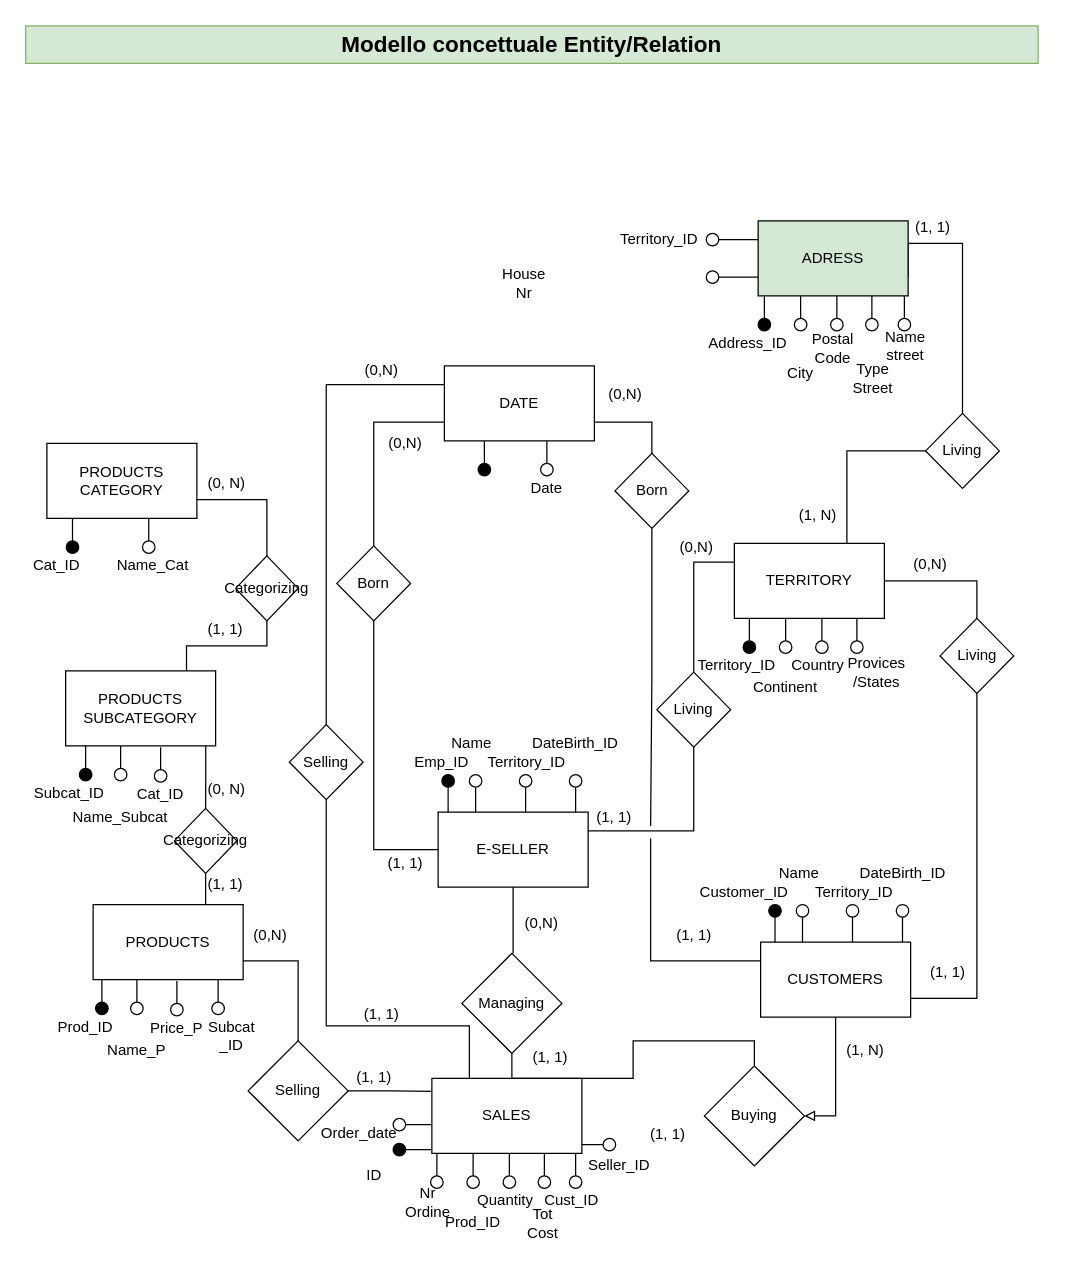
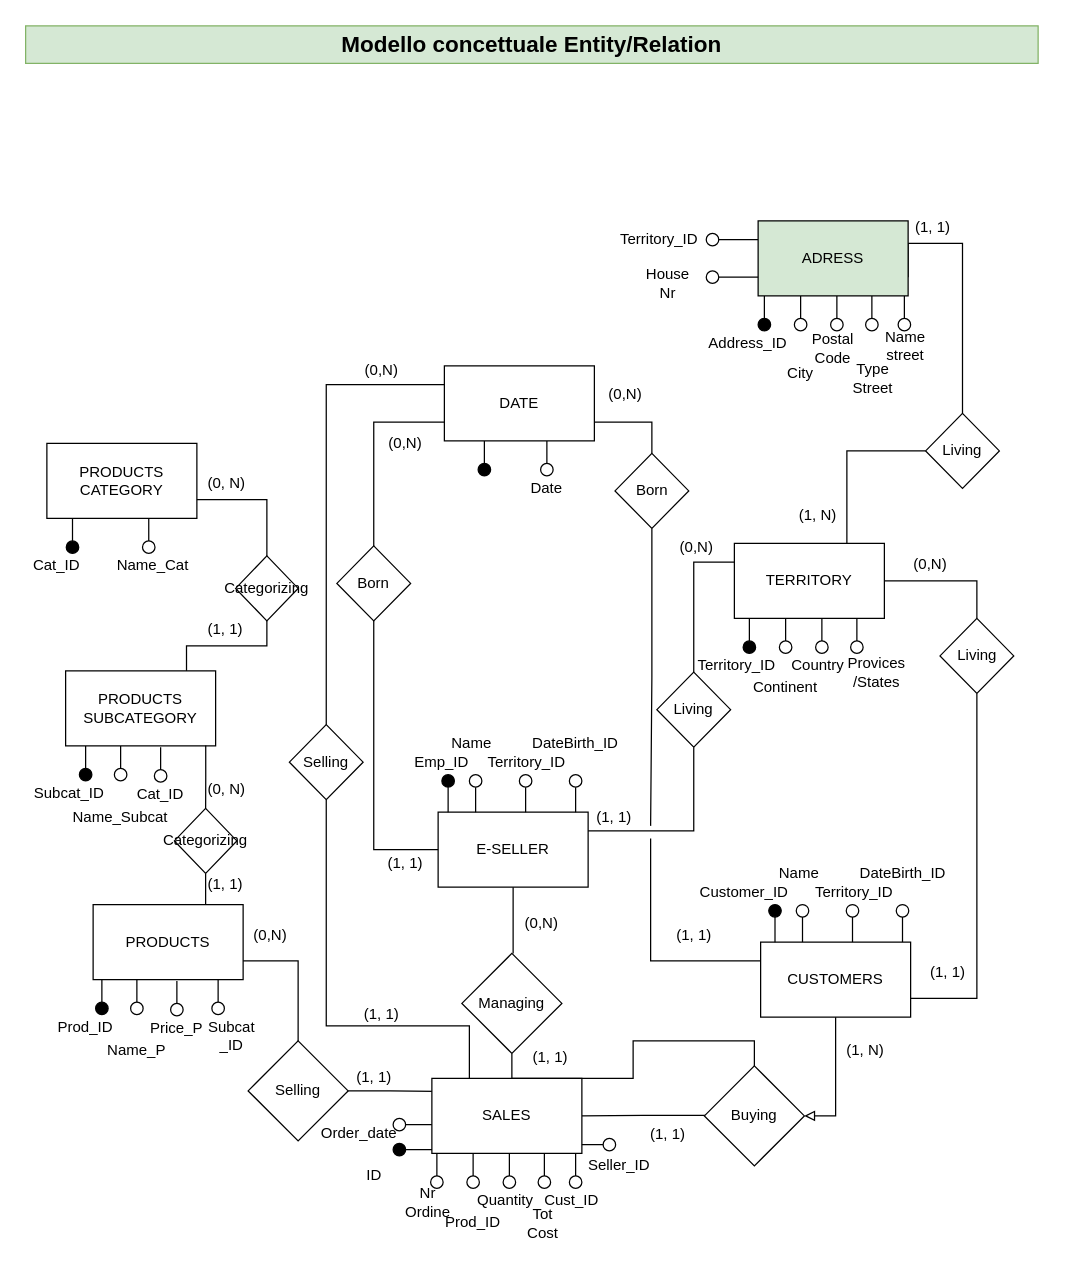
(524, 283) -> (668, 283)
none -> (643, 1115)
